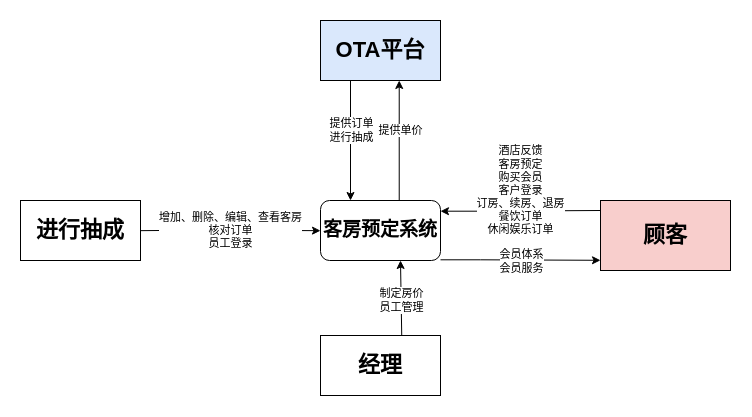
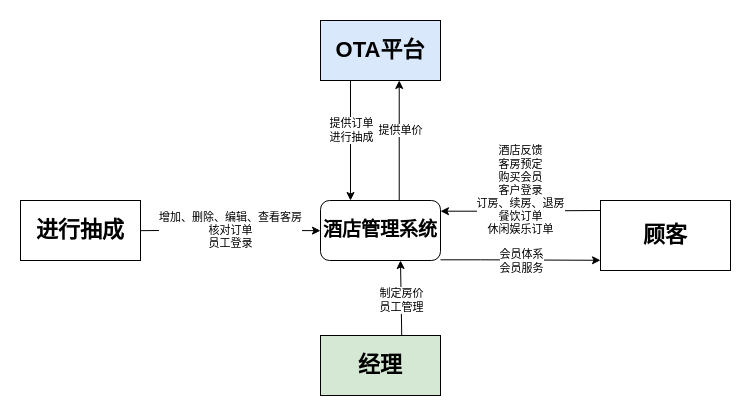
(381, 231) -> (381, 231)
(666, 236) -> (666, 236)
(381, 366) -> (381, 366)
